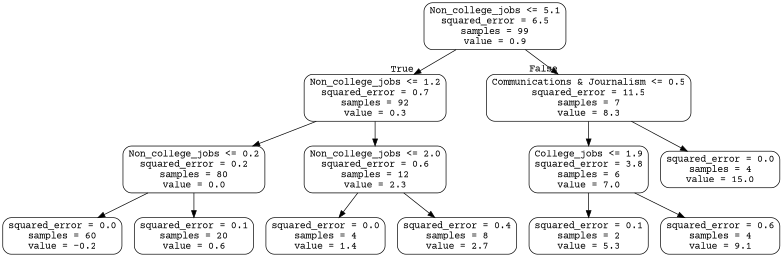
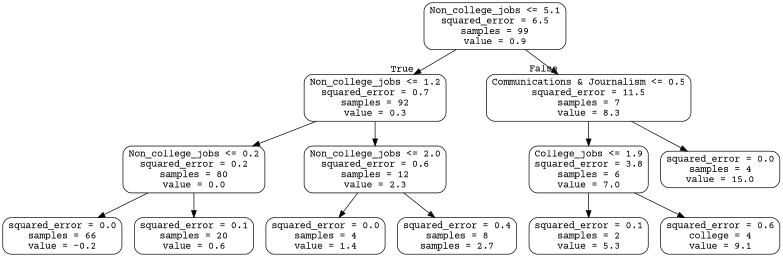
(62, 236) -> (62, 236)
(457, 236) -> (457, 236)
(720, 236) -> (720, 236)
